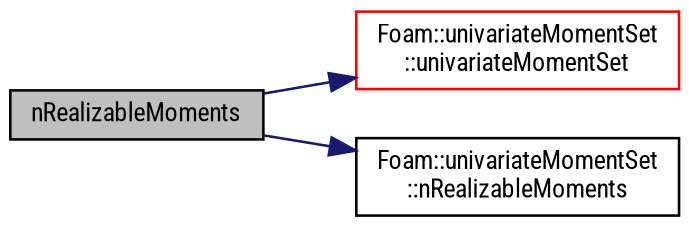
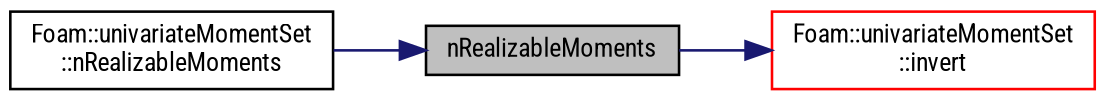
(518, 50) -> (933, 50)
(296, 141) -> (367, 50)
